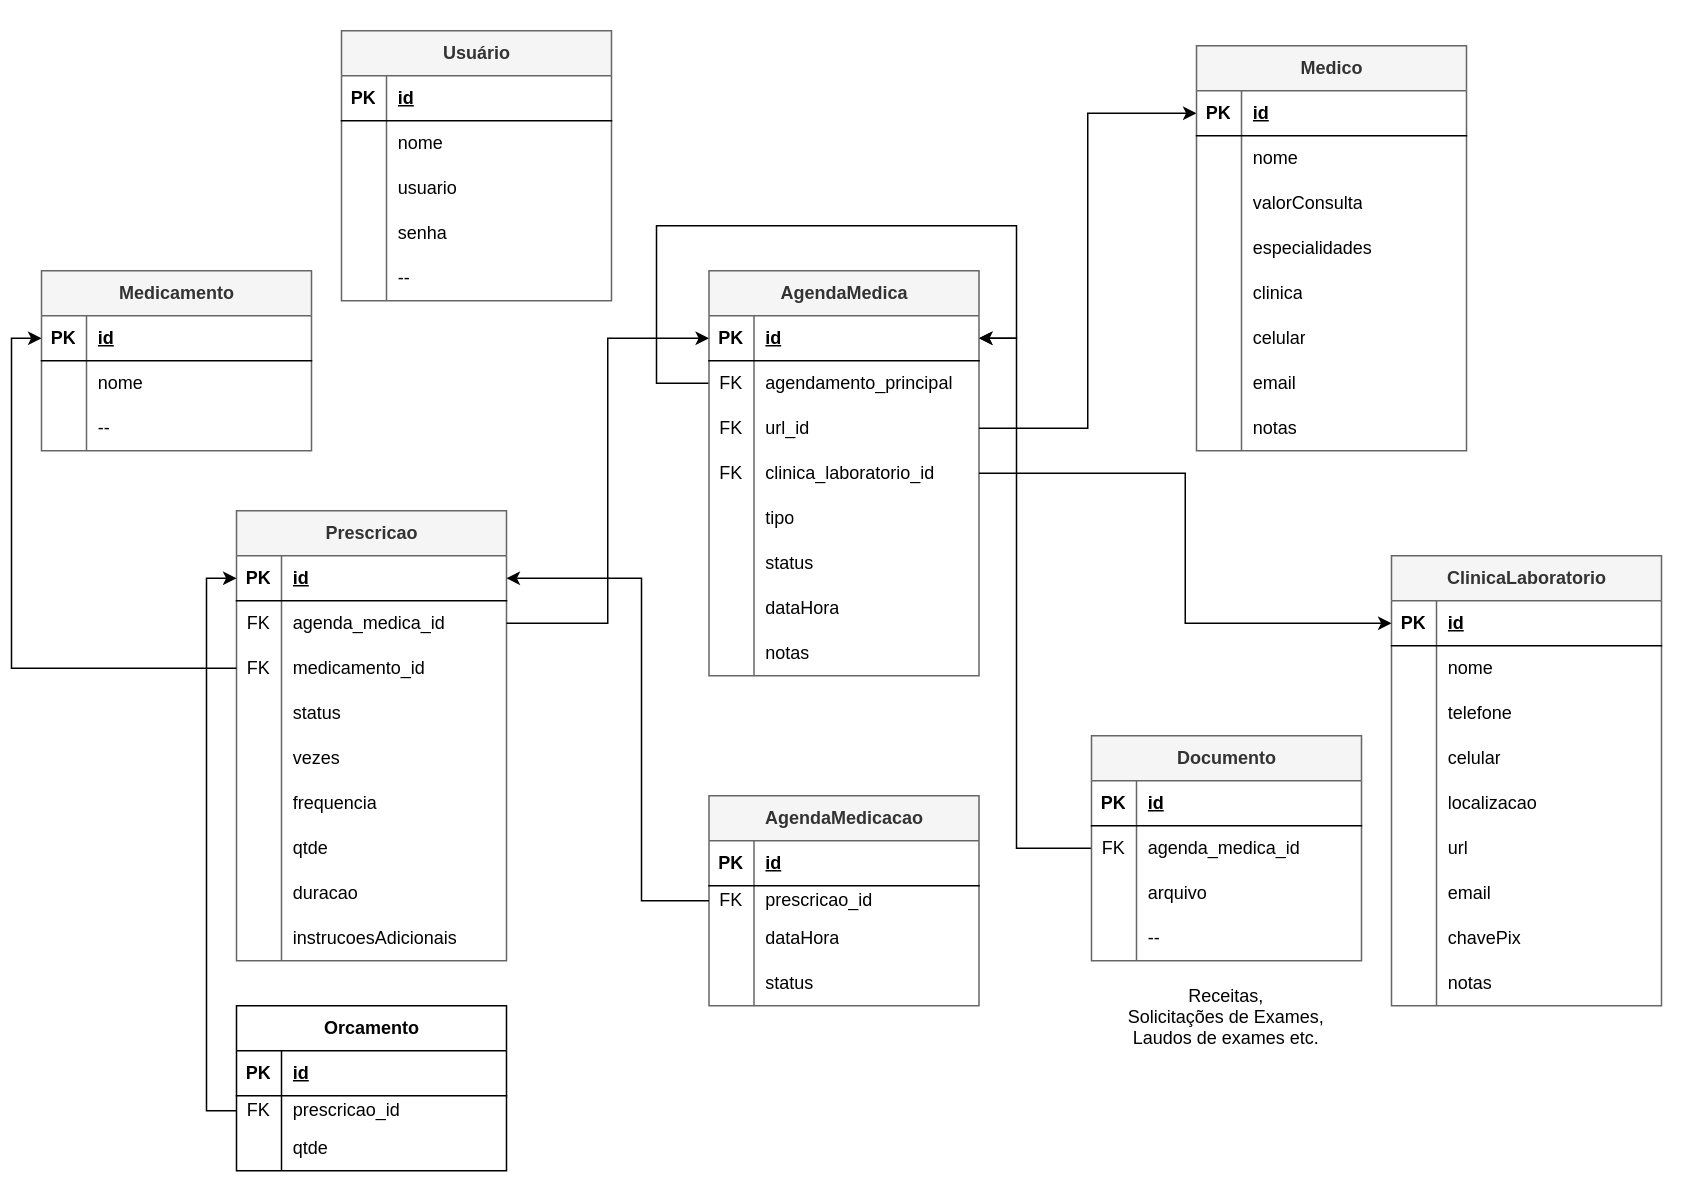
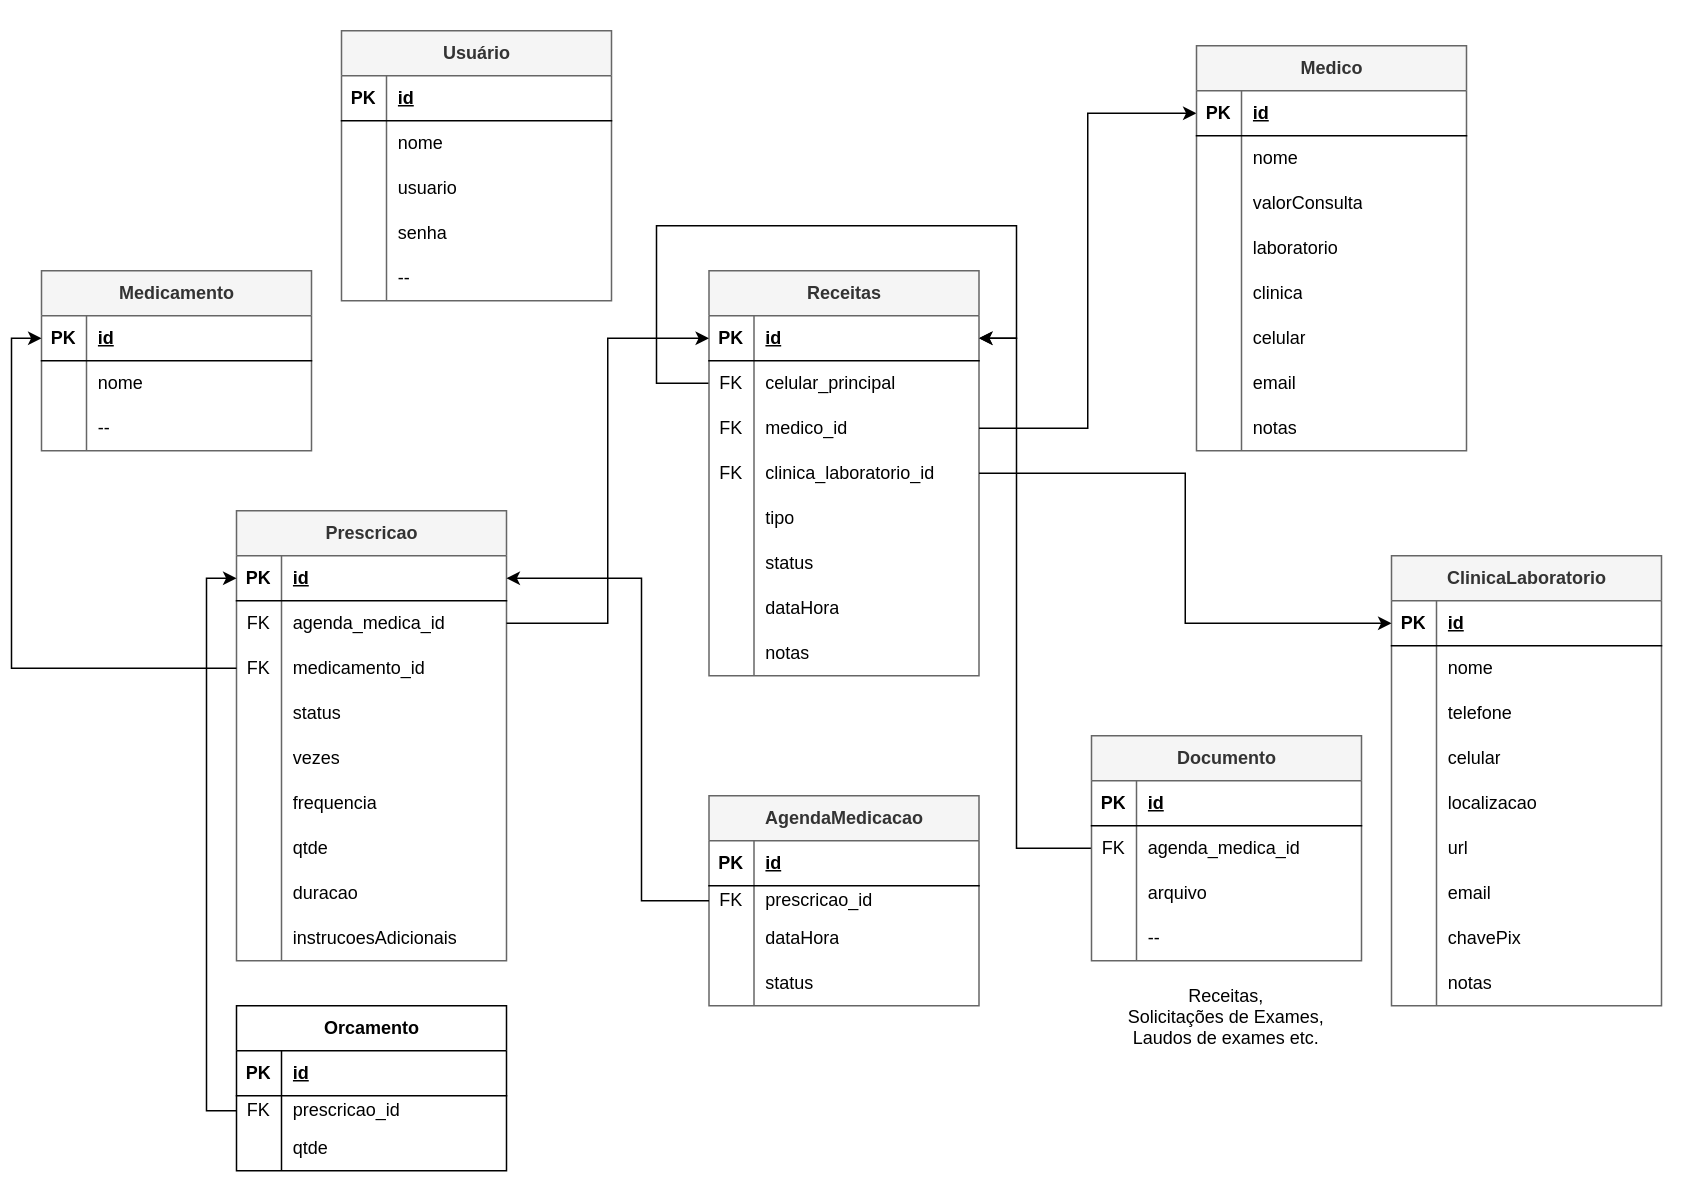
(1317, 248) -> (1304, 248)
(845, 293) -> (845, 293)
(865, 383) -> (840, 383)
(791, 428) -> (806, 428)
